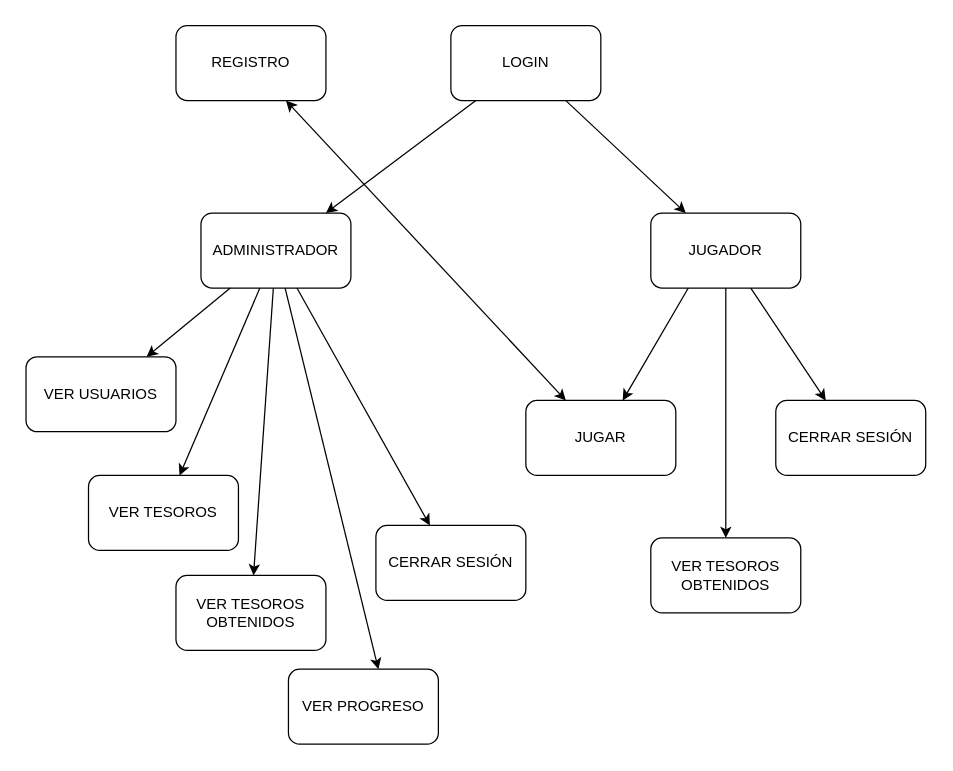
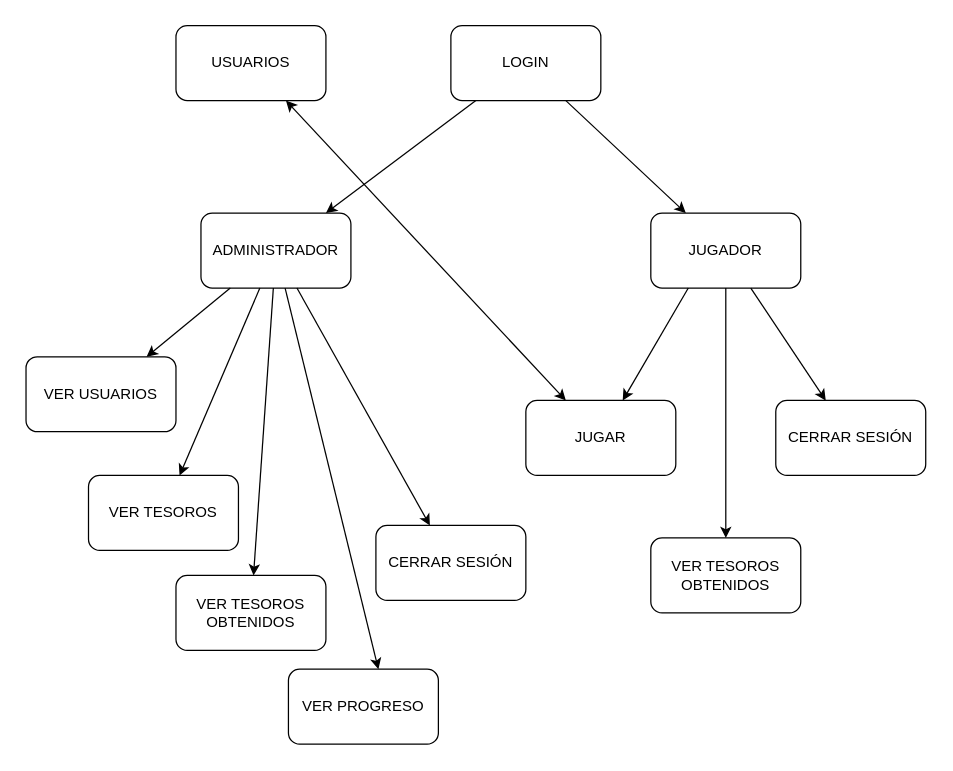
(251, 63) -> (251, 63)
